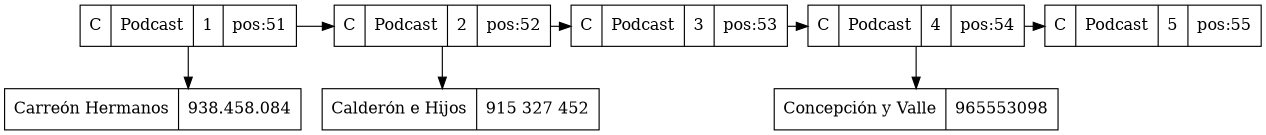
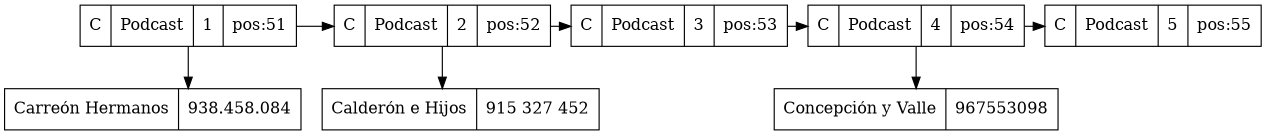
(1002, 109) -> (1002, 109)
